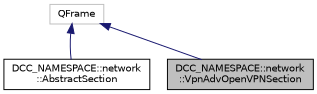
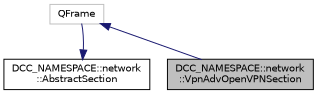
(70, 46) -> (83, 37)
